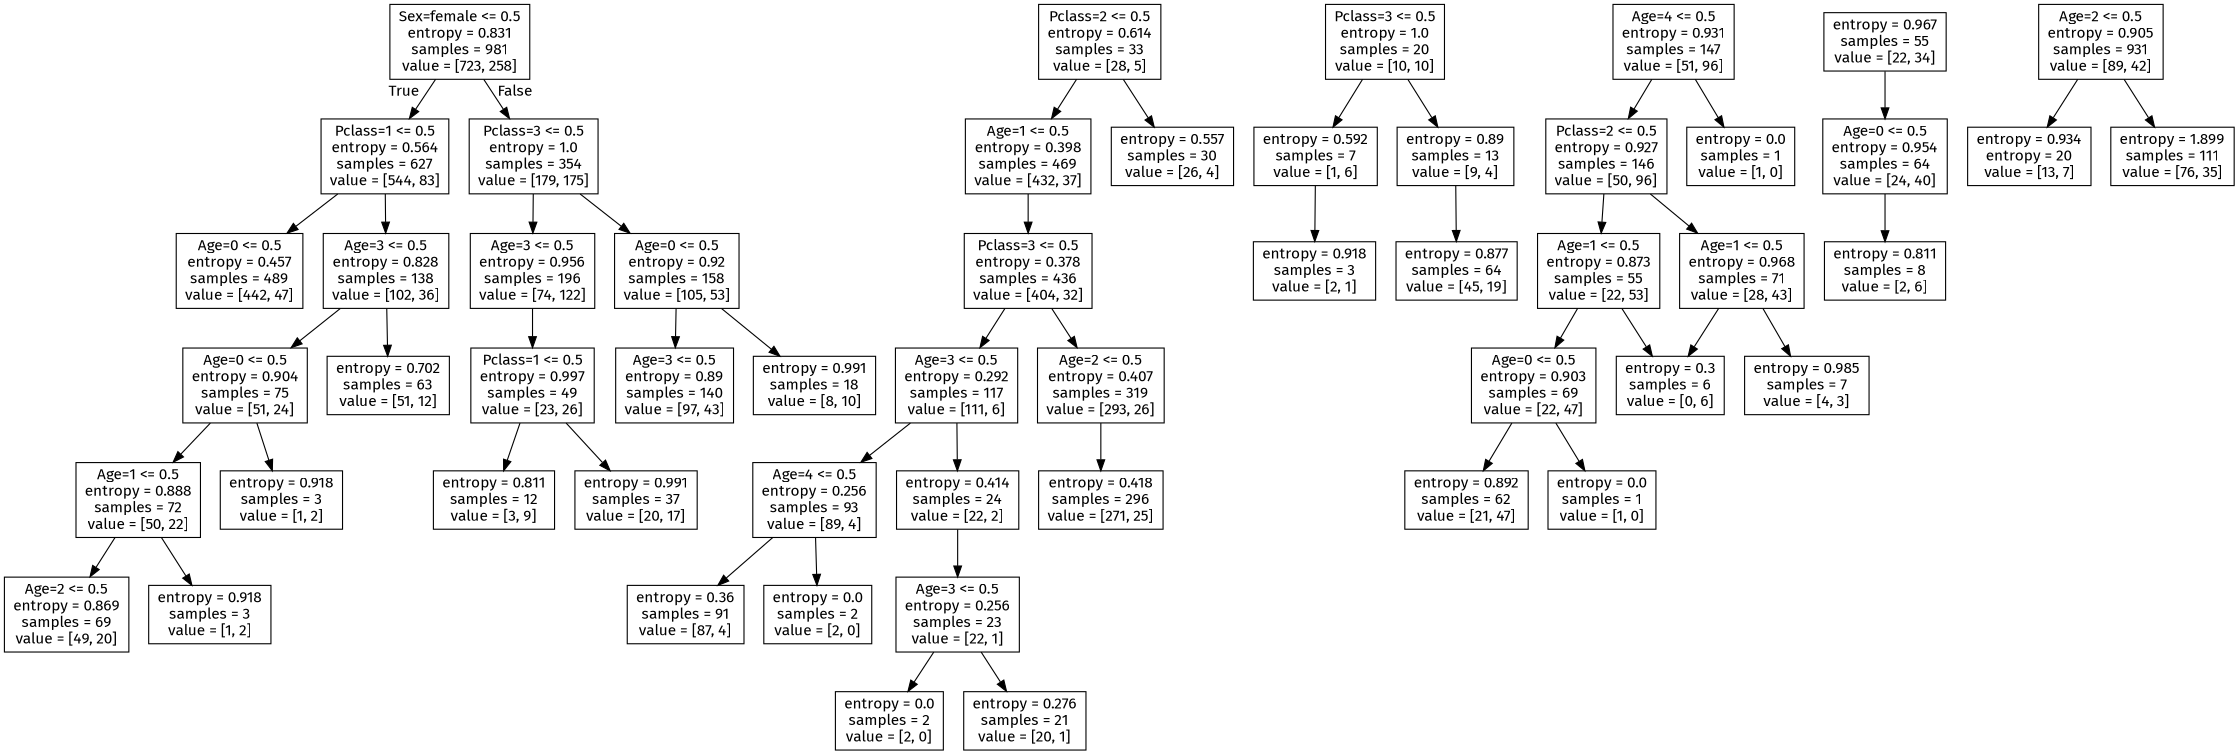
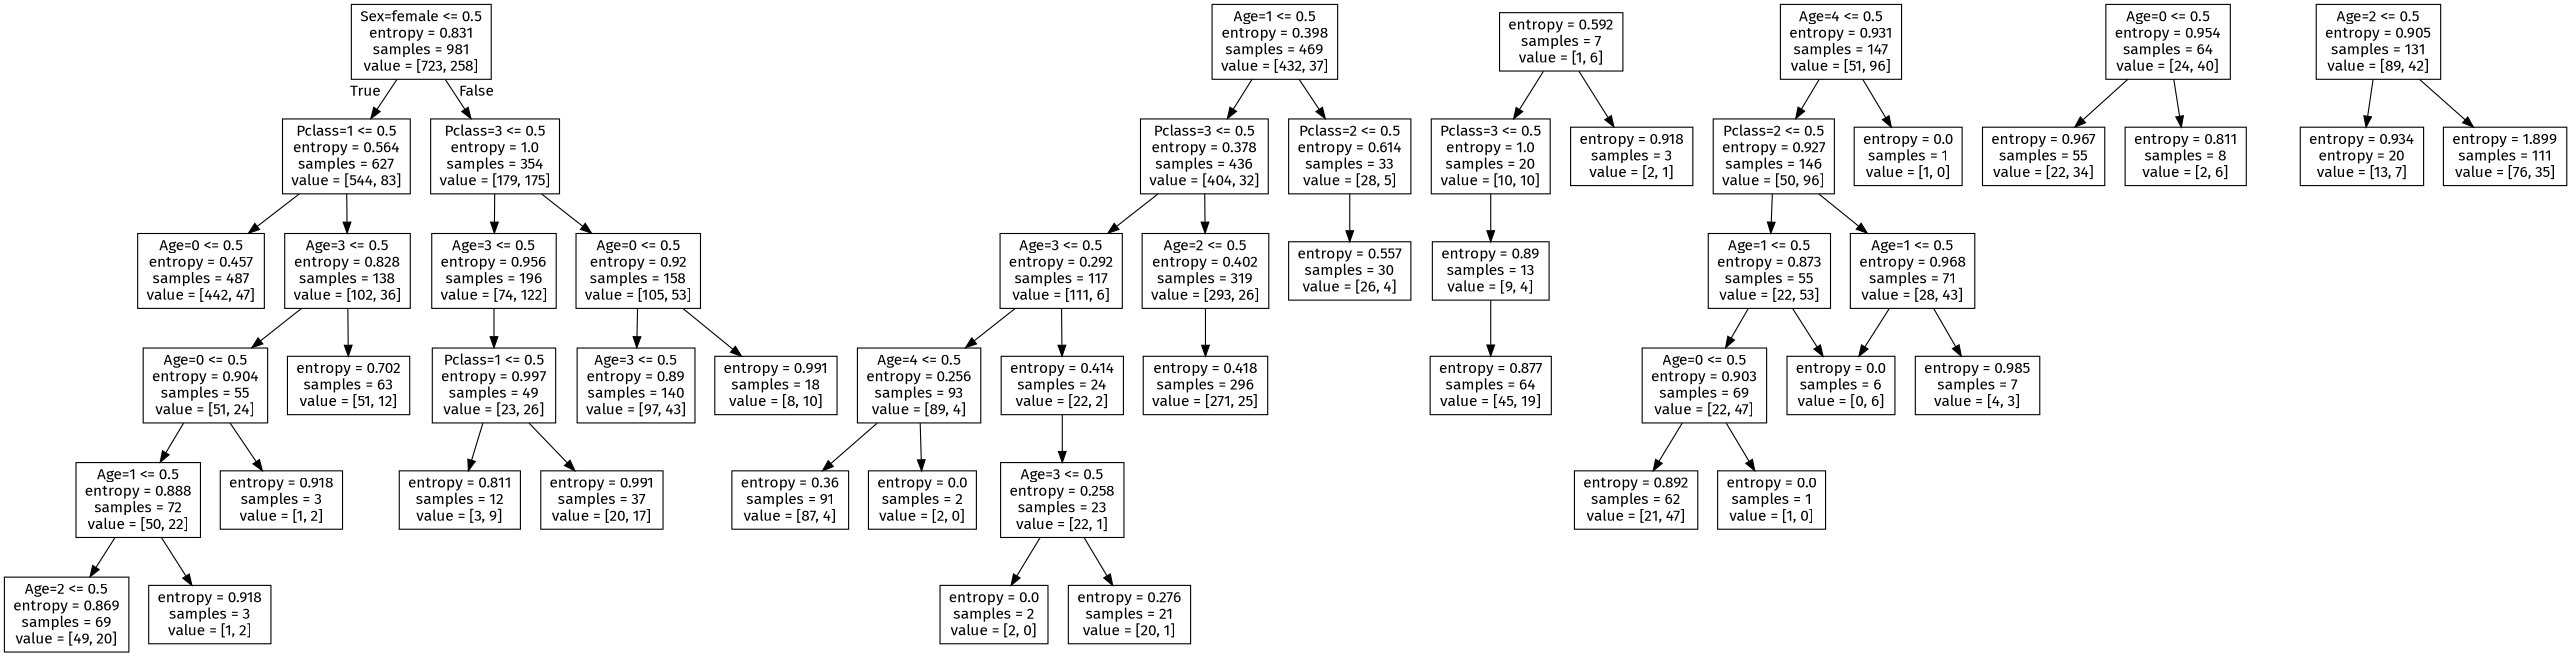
(2101, 42) -> (2378, 42)
(1885, 90) -> (2105, 99)
(1067, 94) -> (1309, 94)
(1351, 99) -> (1532, 90)
(240, 271) -> (201, 271)
(245, 385) -> (205, 385)
(1101, 385) -> (1205, 271)
(1670, 385) -> (1841, 385)
(958, 615) -> (1062, 500)
